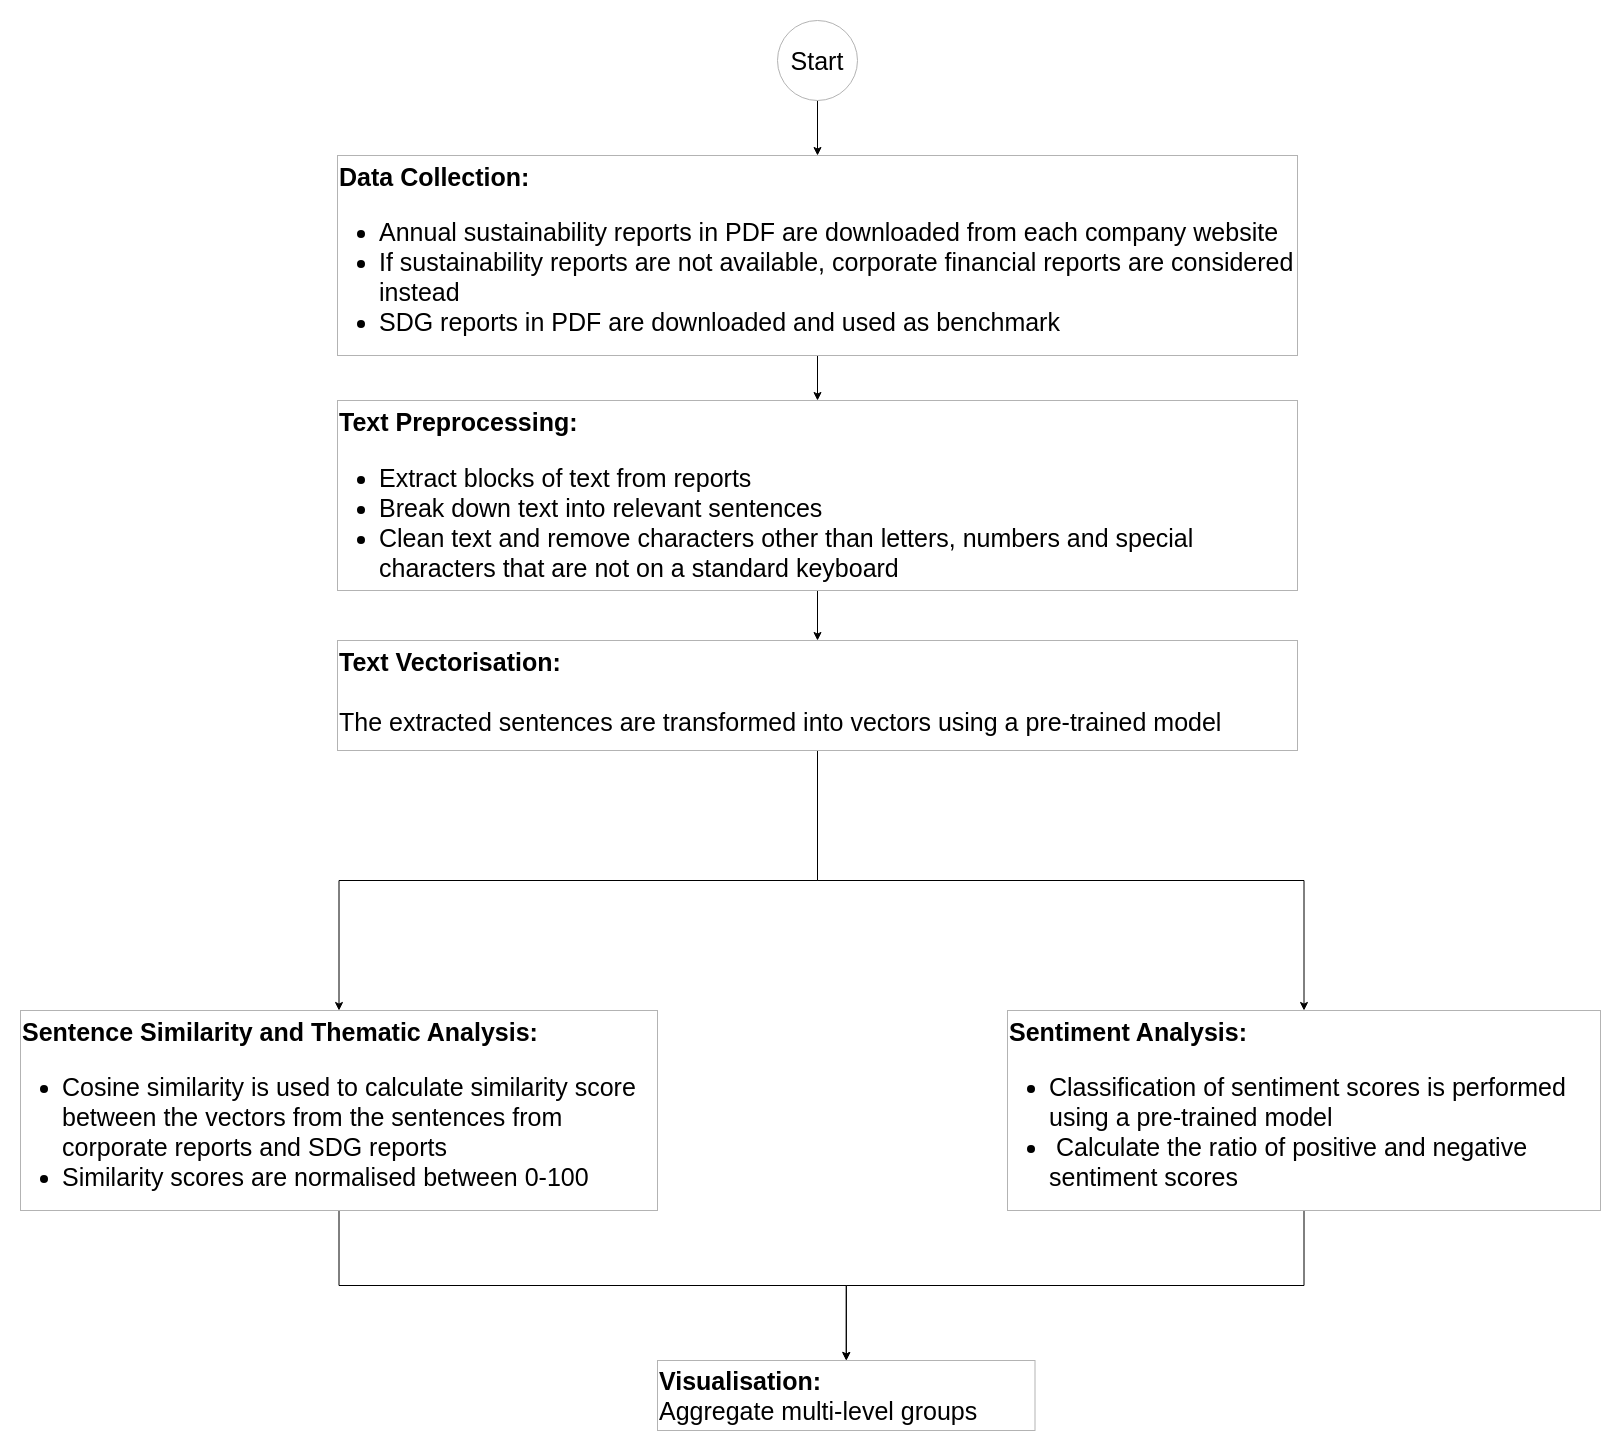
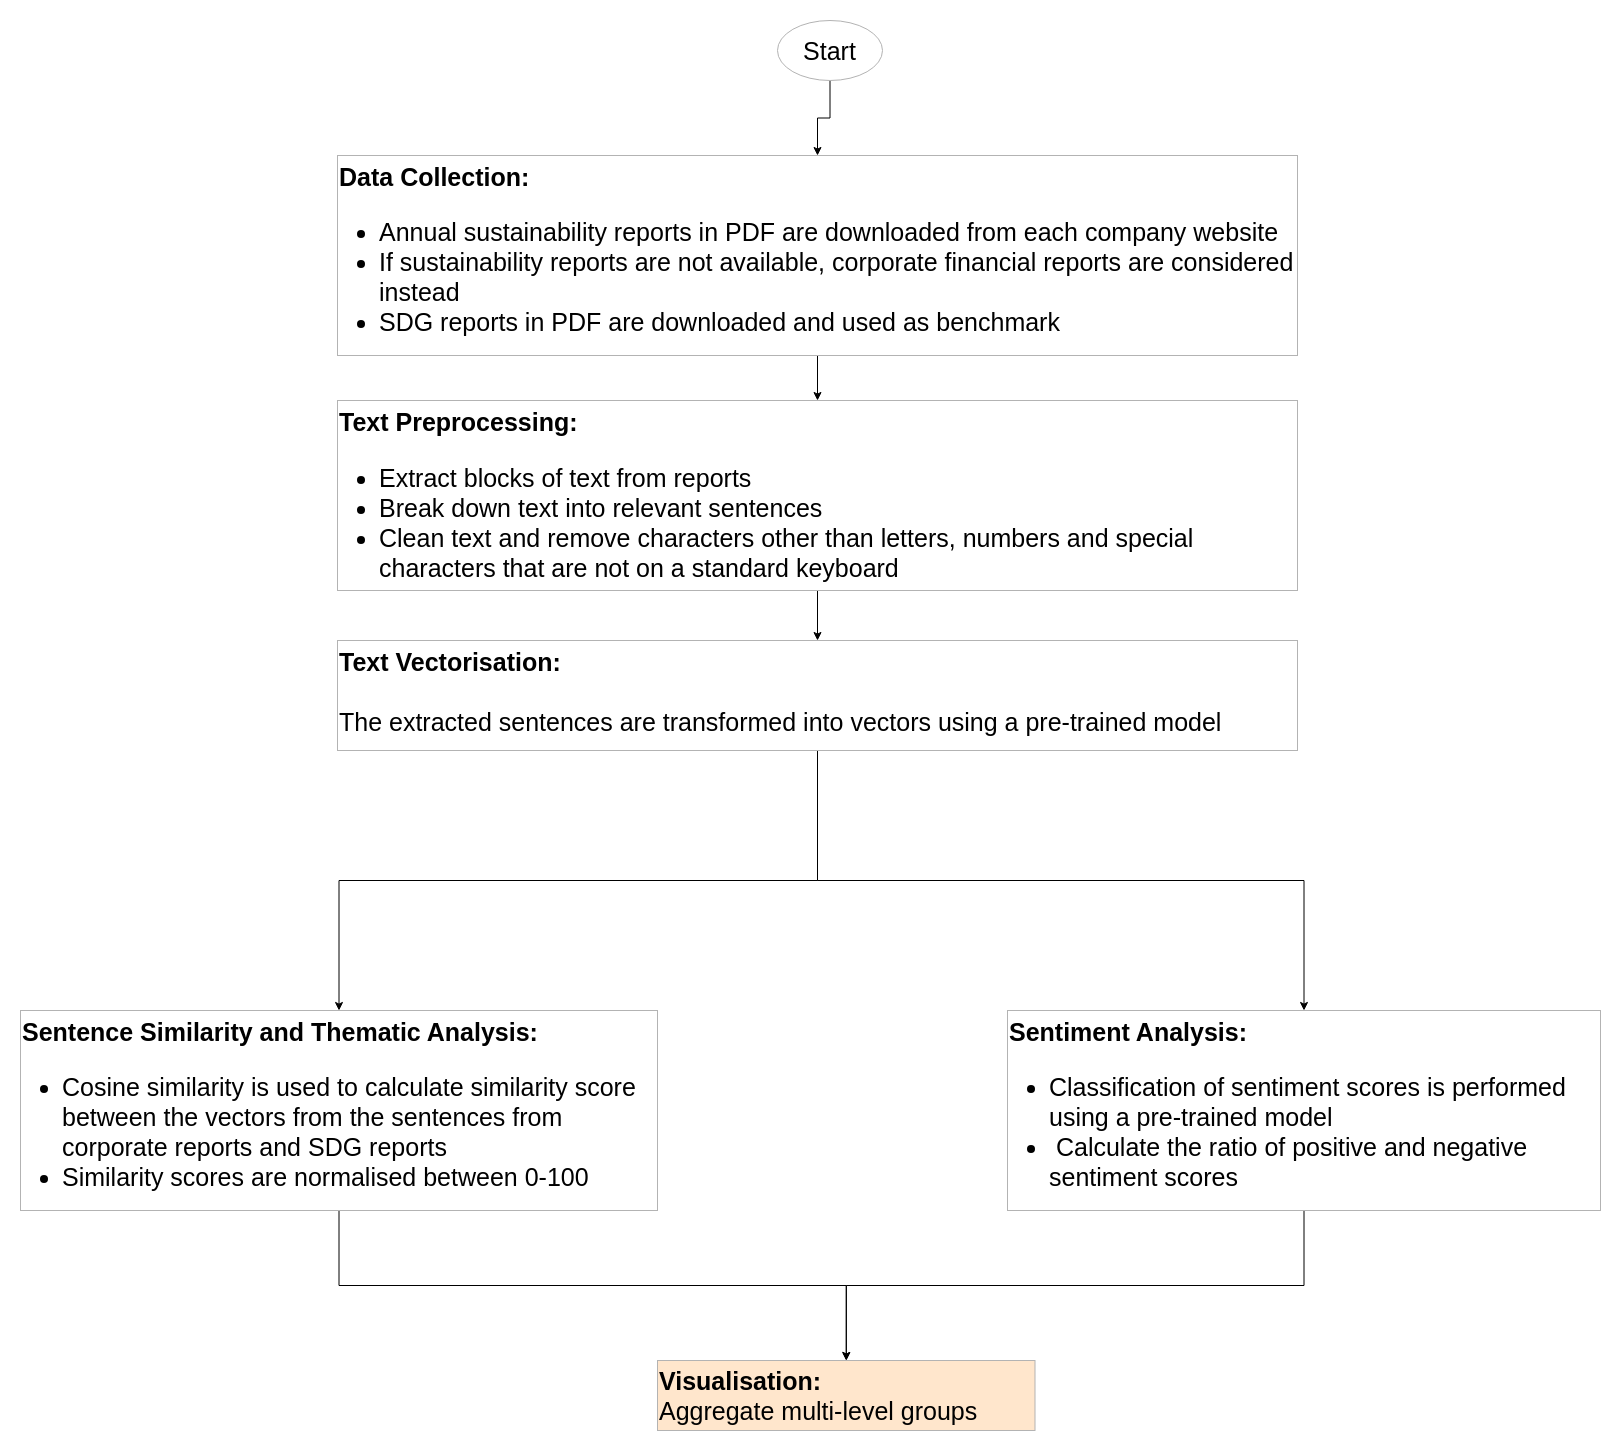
(818, 61) -> (830, 51)
(846, 1396) -> (846, 1396)
